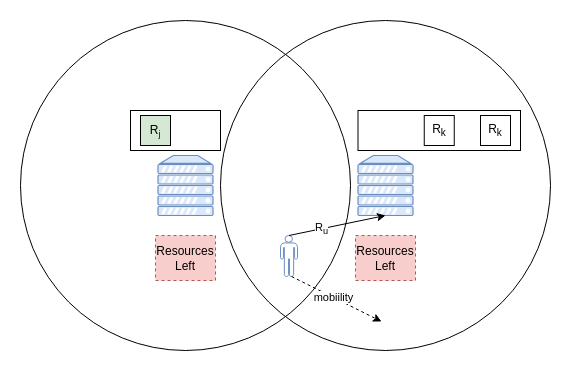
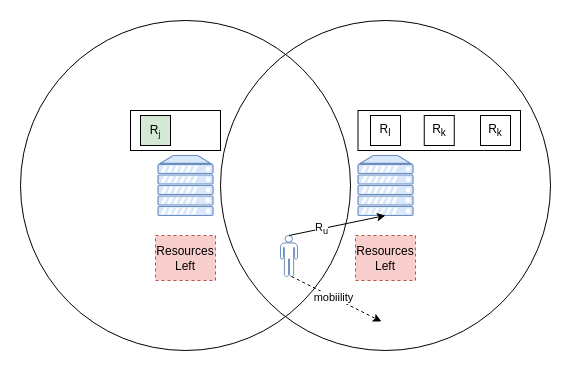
none -> (386, 131)
